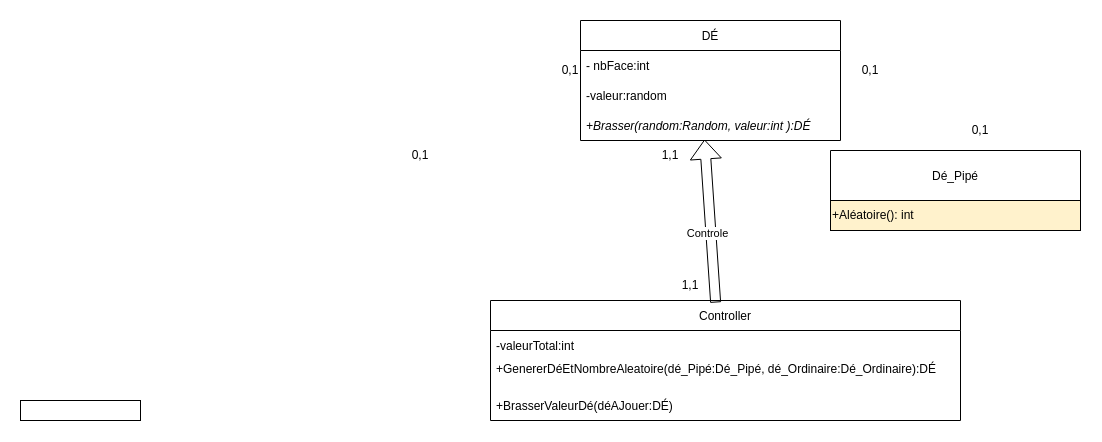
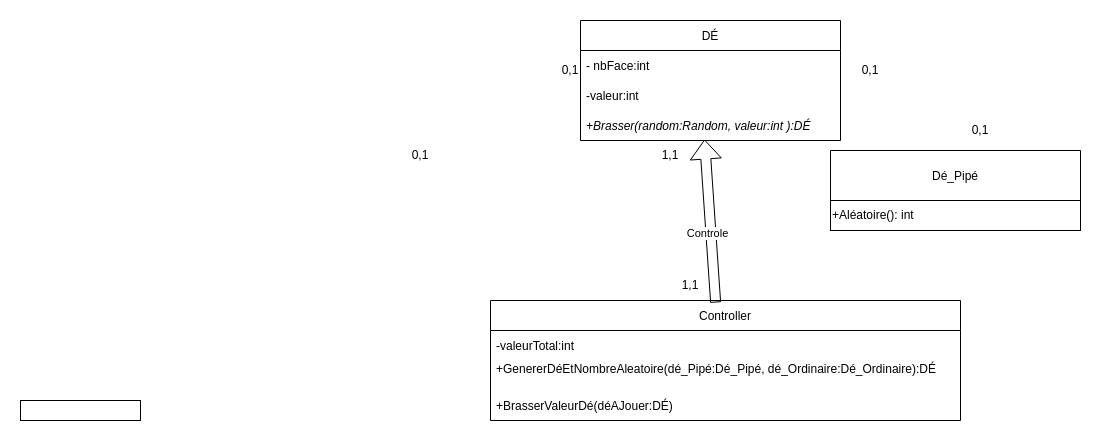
(630, 96) -> (618, 96)
(956, 216) -> (956, 216)
